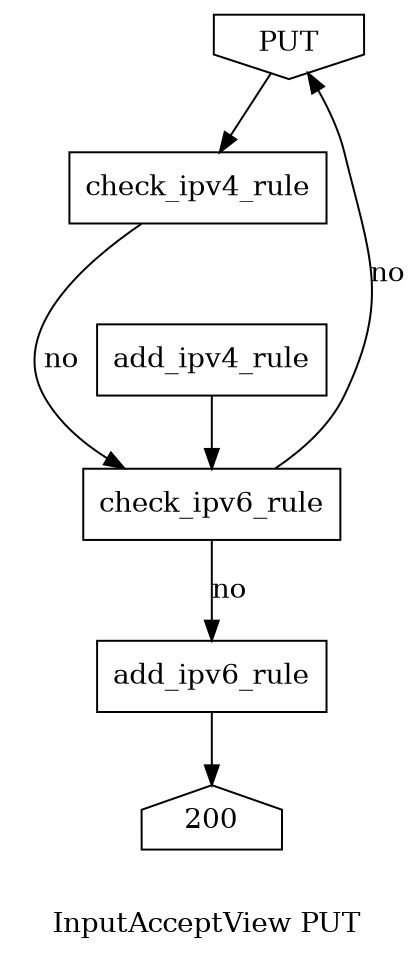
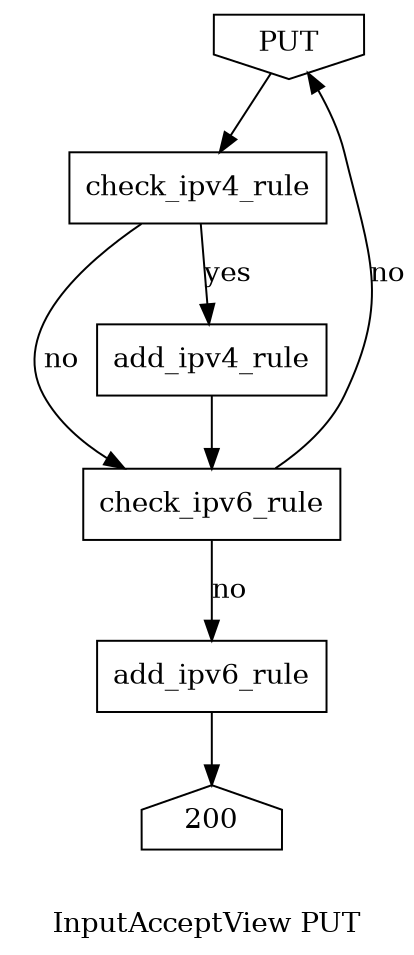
none -> (204, 264)
